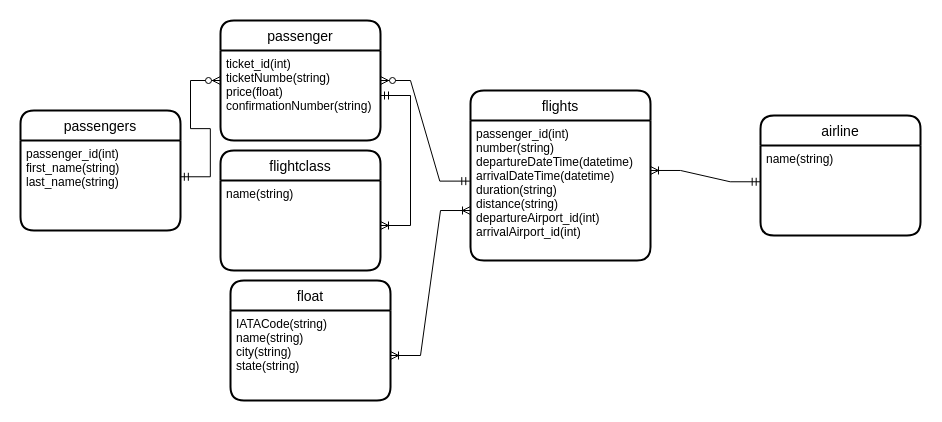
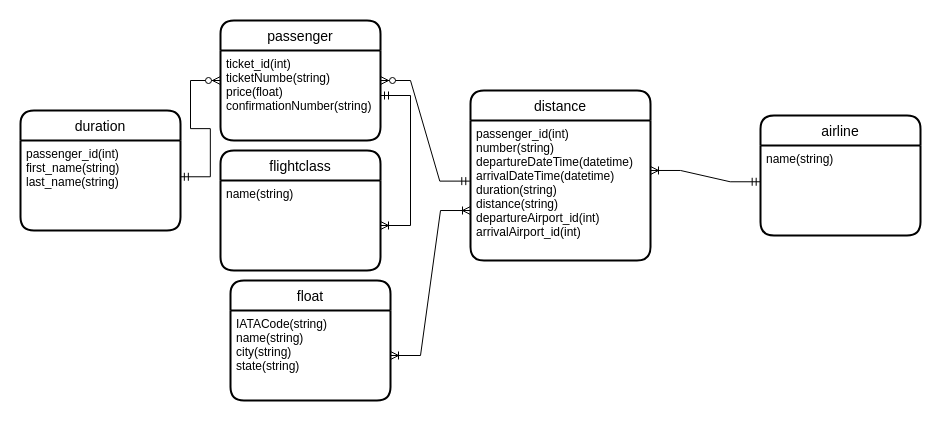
(560, 106) -> (560, 106)
(100, 126) -> (100, 126)
